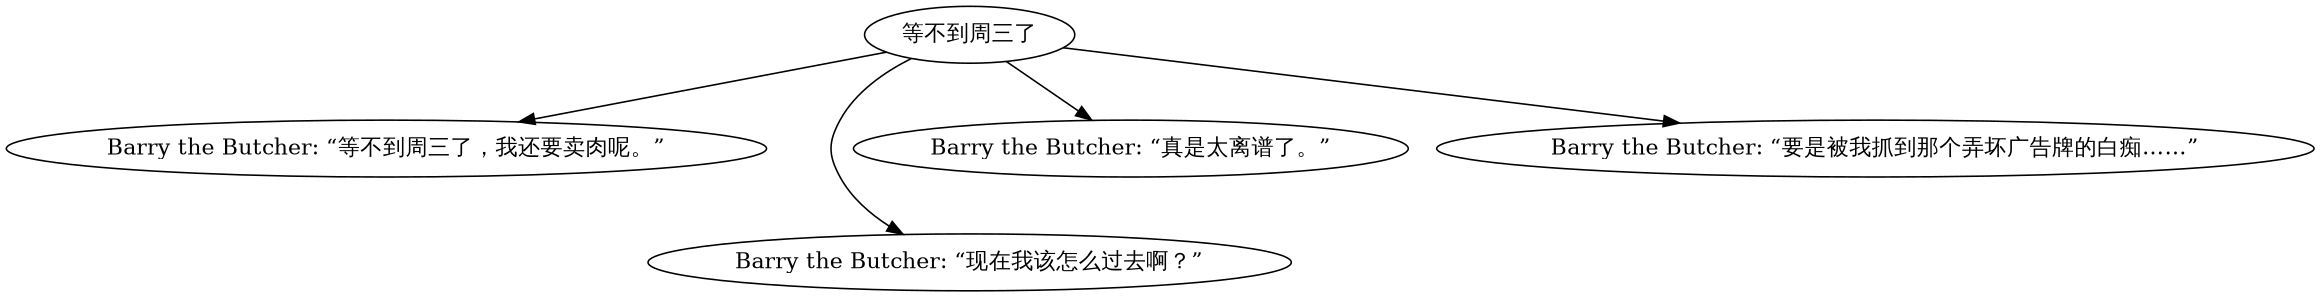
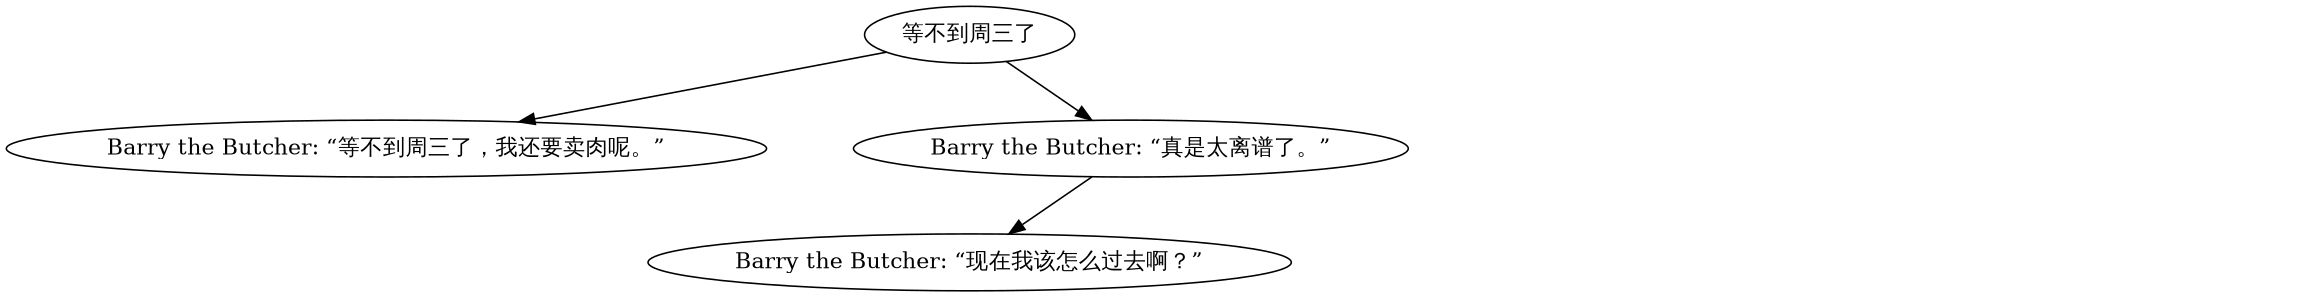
(833, 136) -> (1057, 201)
(1875, 149) -> none
